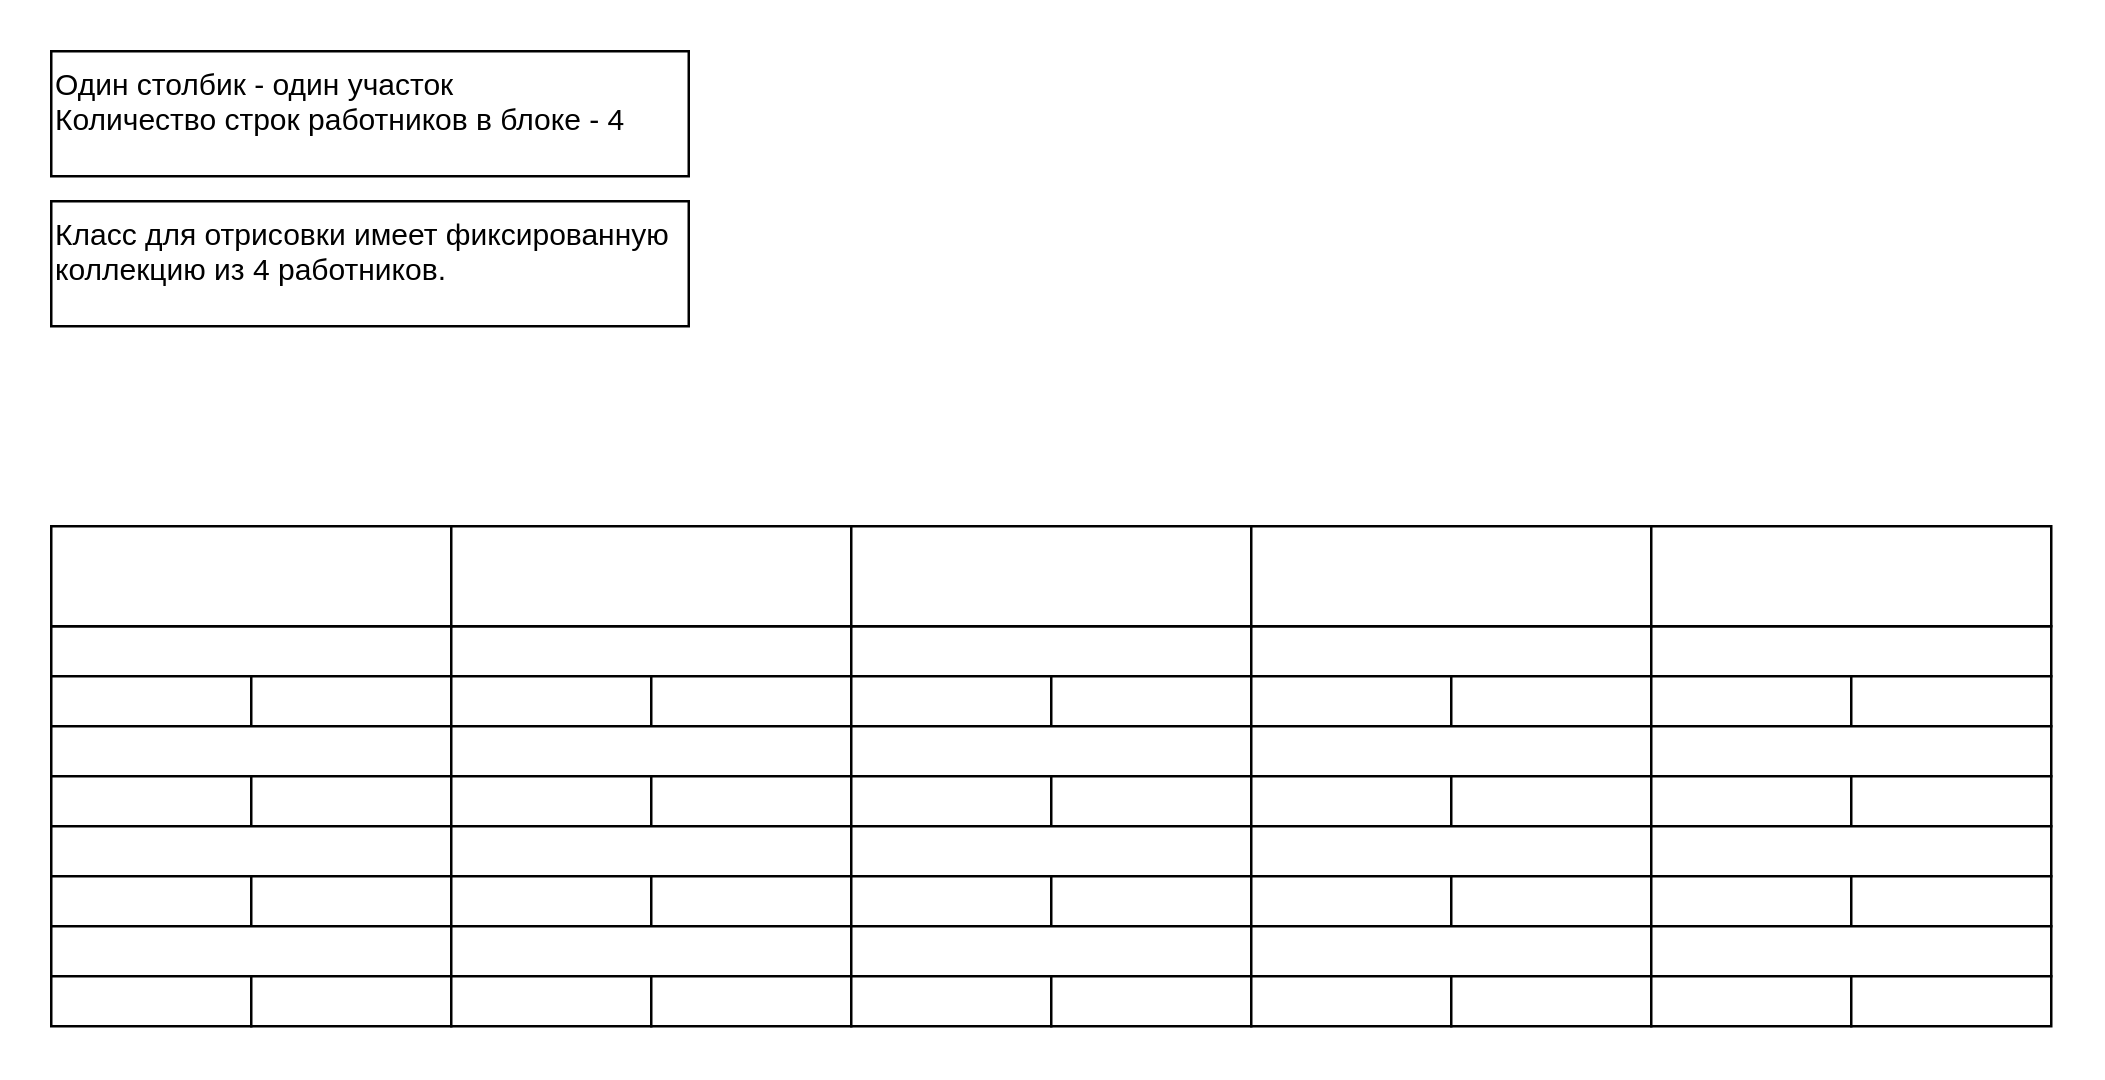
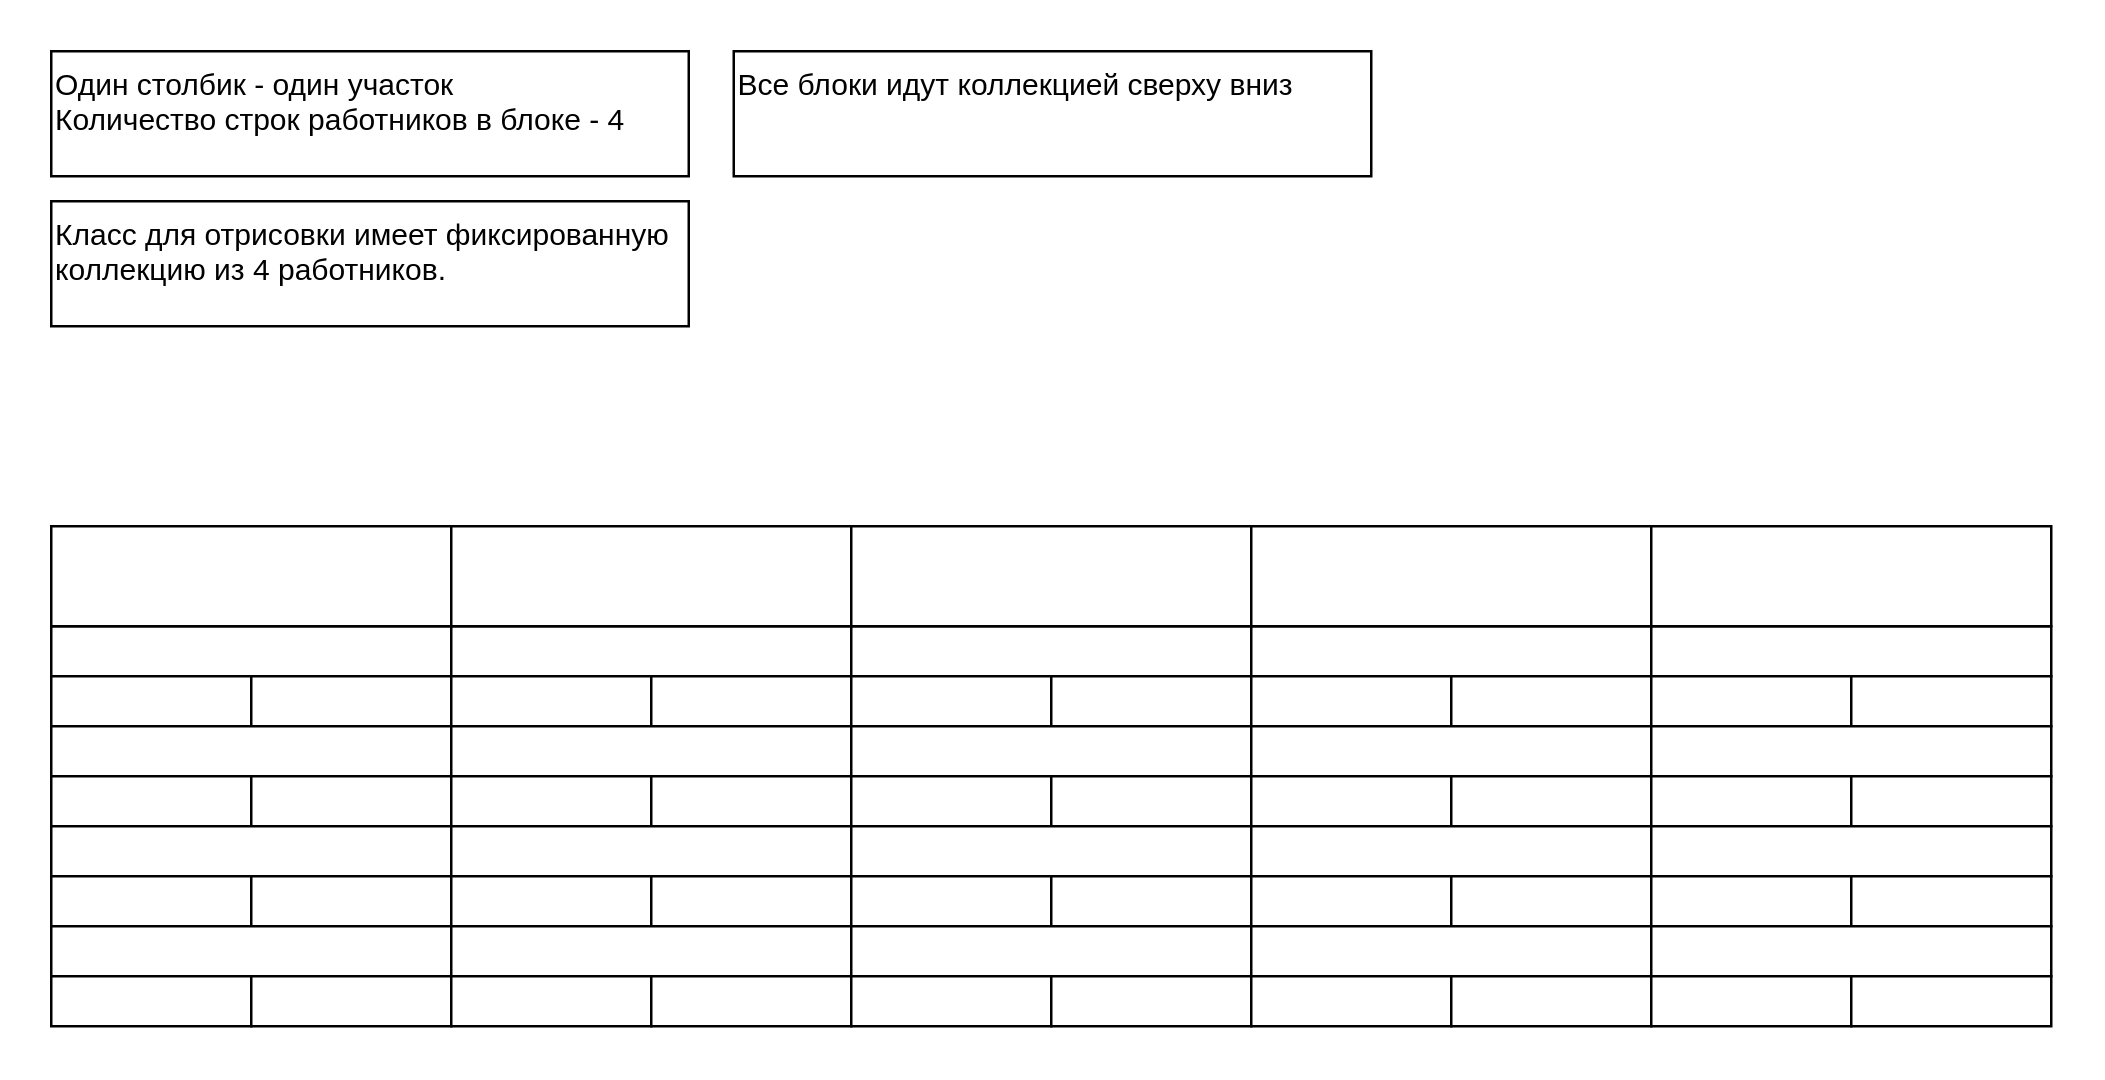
none -> (1053, 114)
